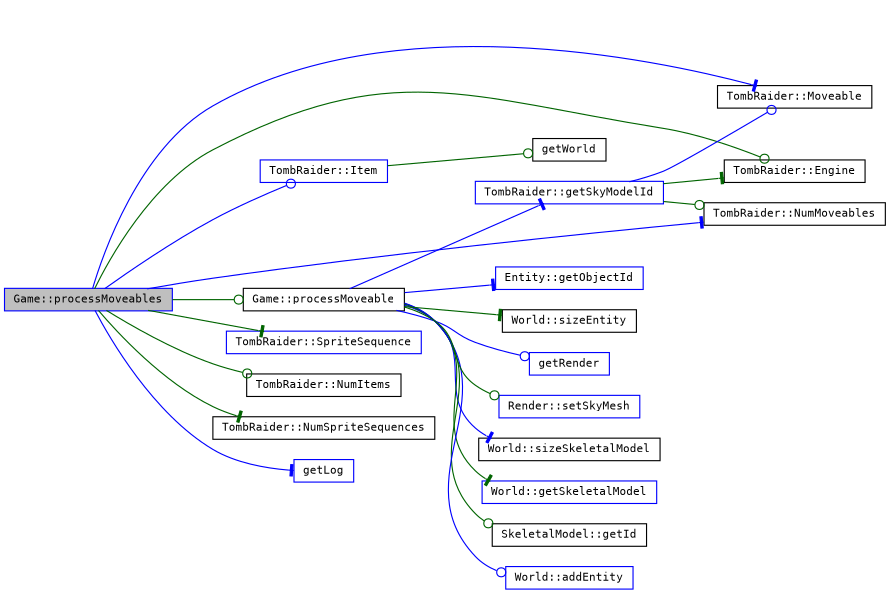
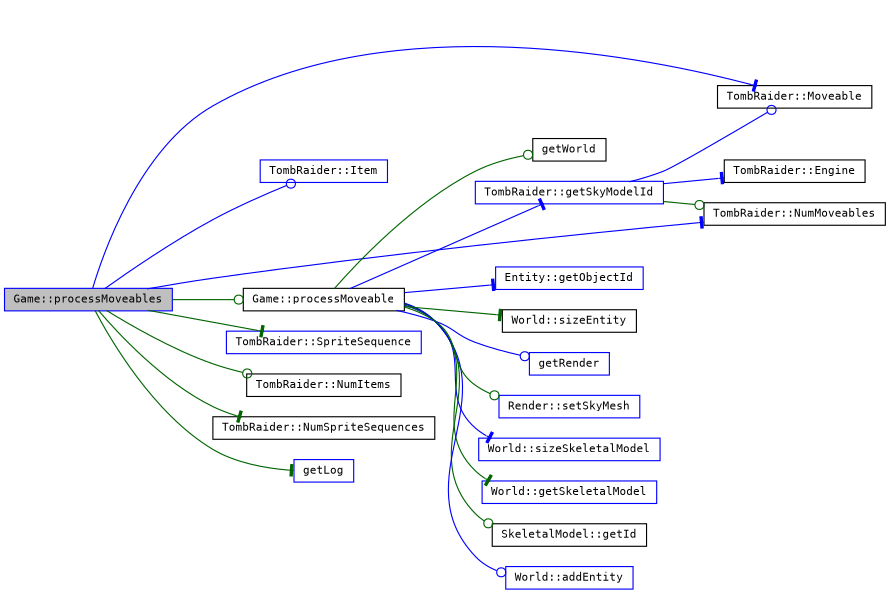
(392, 94) -> none
(455, 160) -> (419, 208)
(691, 181) -> (691, 181)
(171, 417) -> (171, 417)
(569, 449) -> (569, 449)
